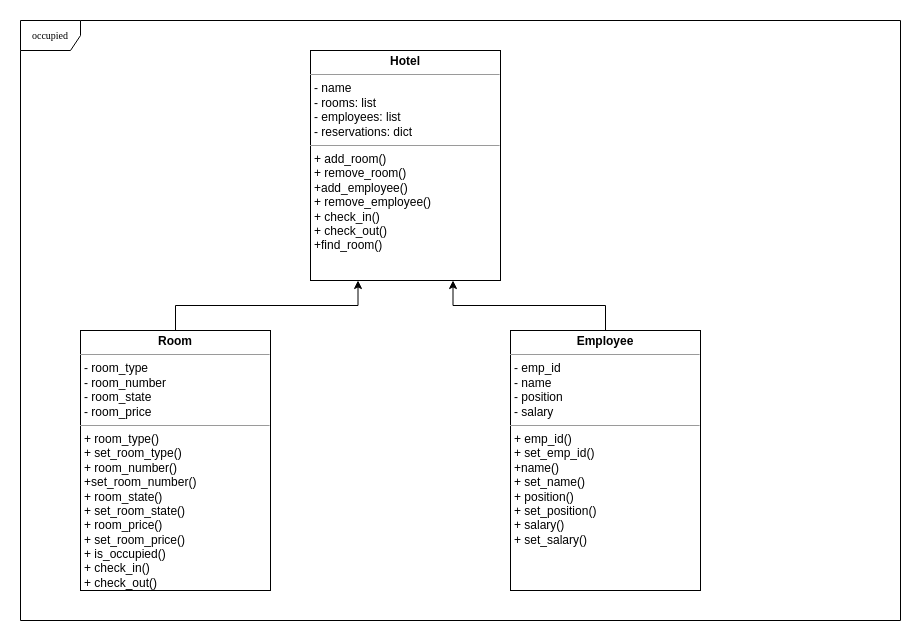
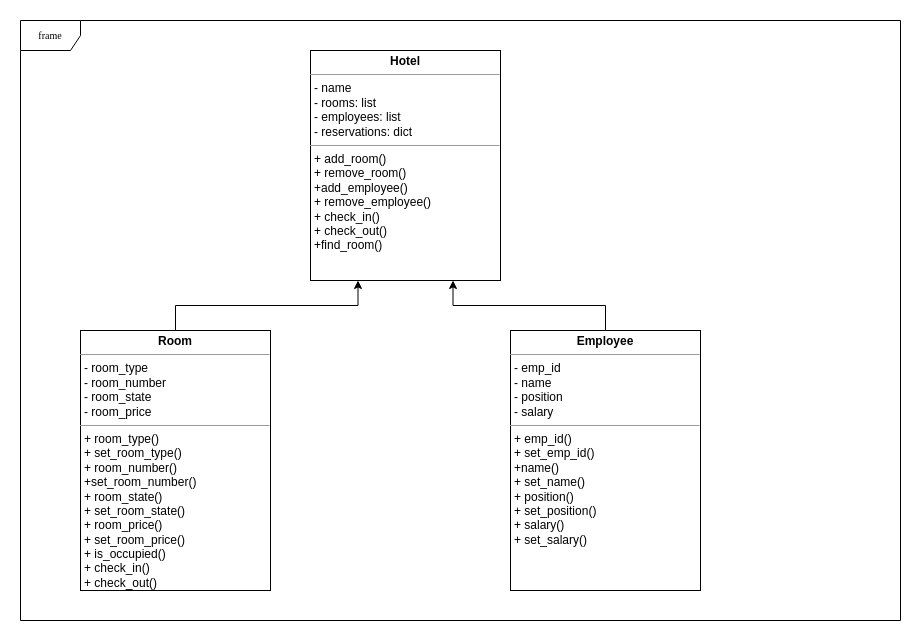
(51, 36) -> (51, 36)
